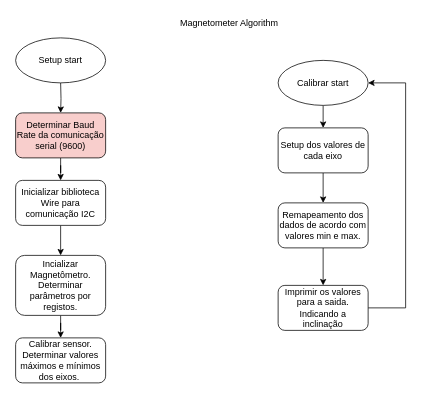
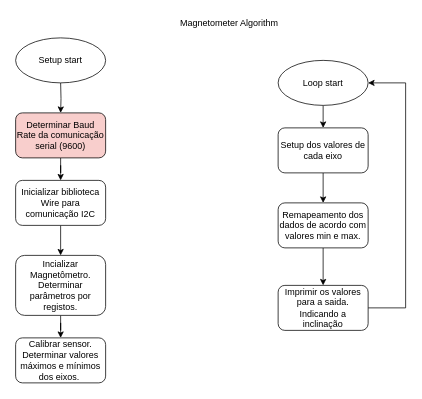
(323, 83) -> (323, 83)
